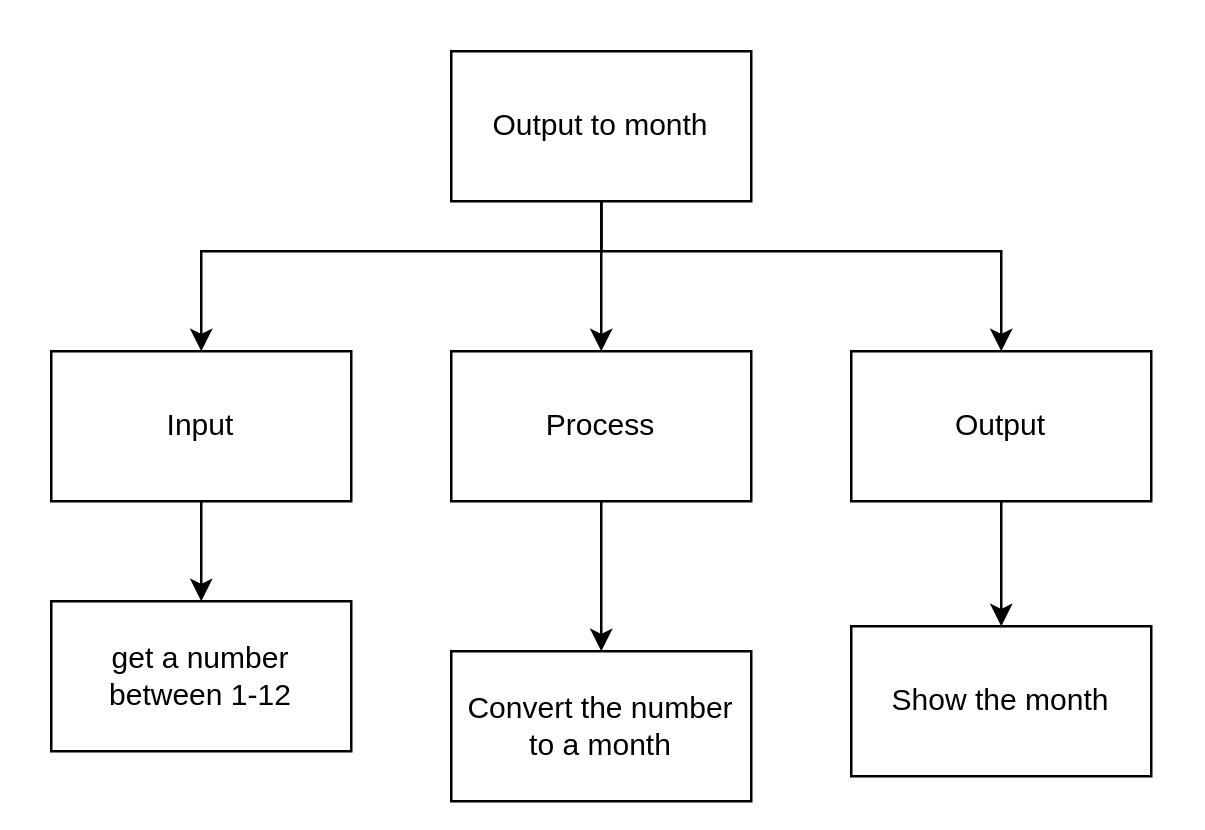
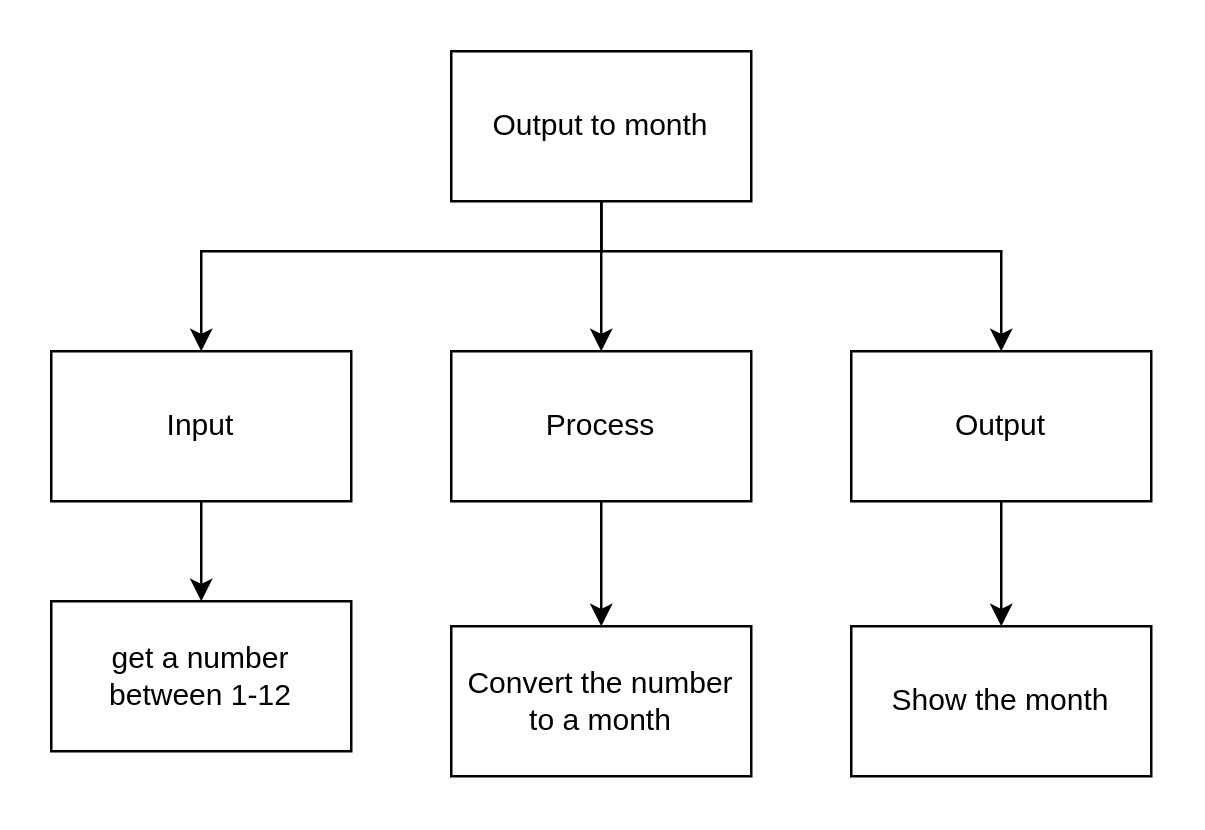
(601, 726) -> (601, 701)
